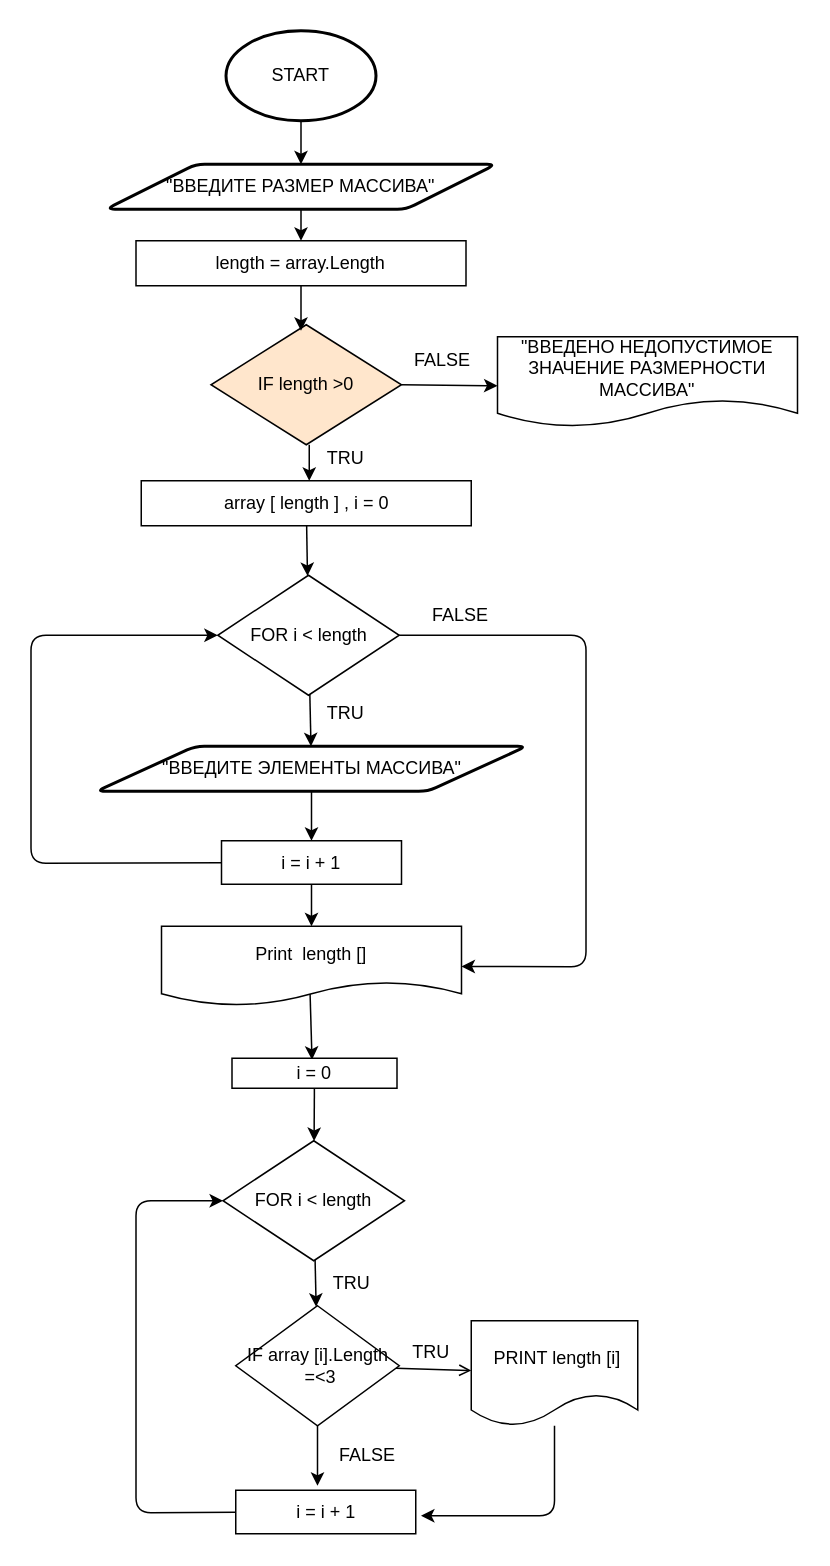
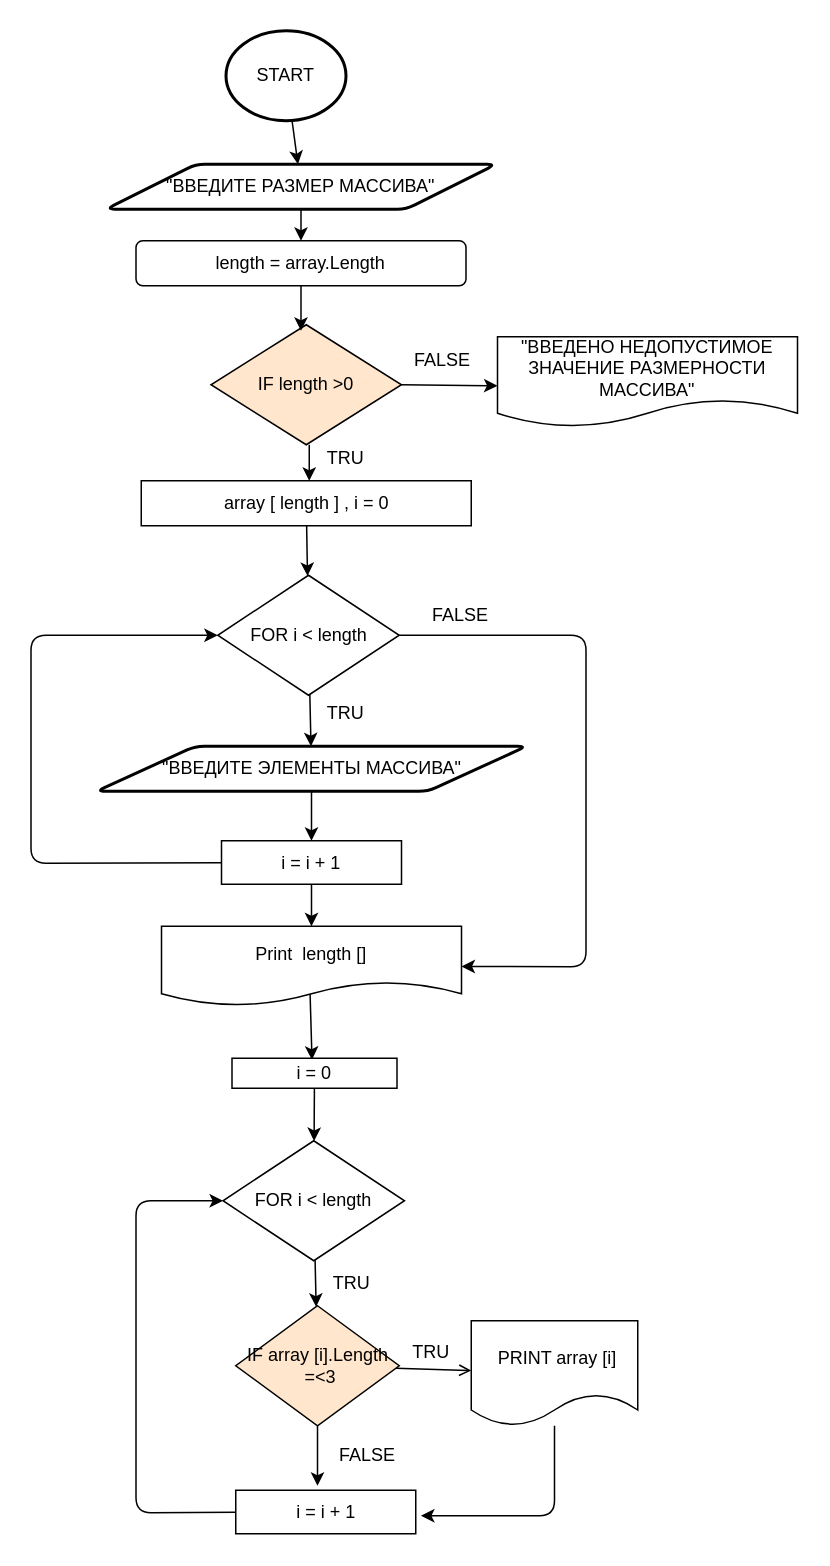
(301, 76) -> (286, 76)
(301, 263) -> (301, 263)
(555, 1358) -> (555, 1358)
(317, 1366) -> (317, 1366)
